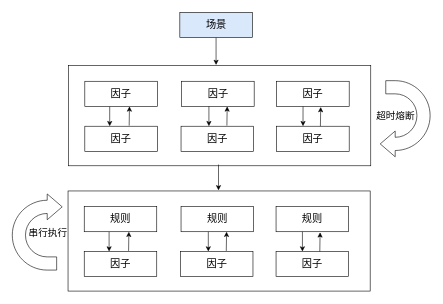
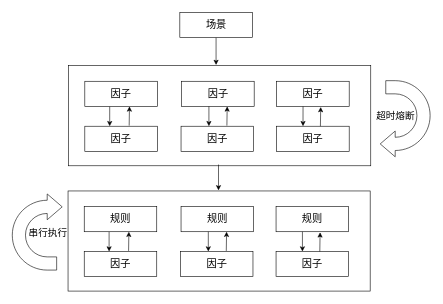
(216, 25) -> (216, 25)
